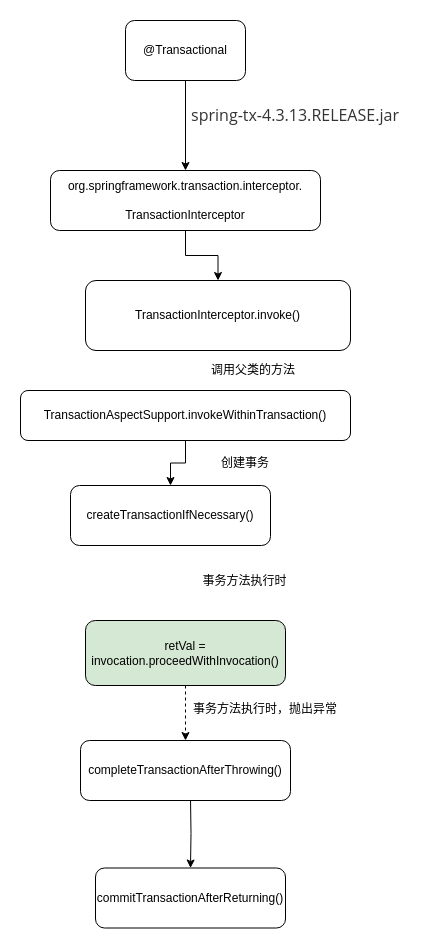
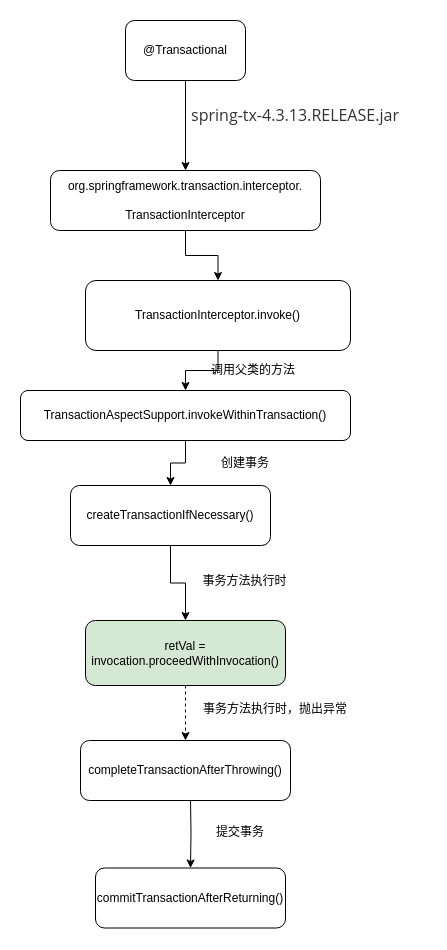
none -> (206, 371)
none -> (175, 583)
(266, 709) -> (276, 709)
none -> (241, 833)
